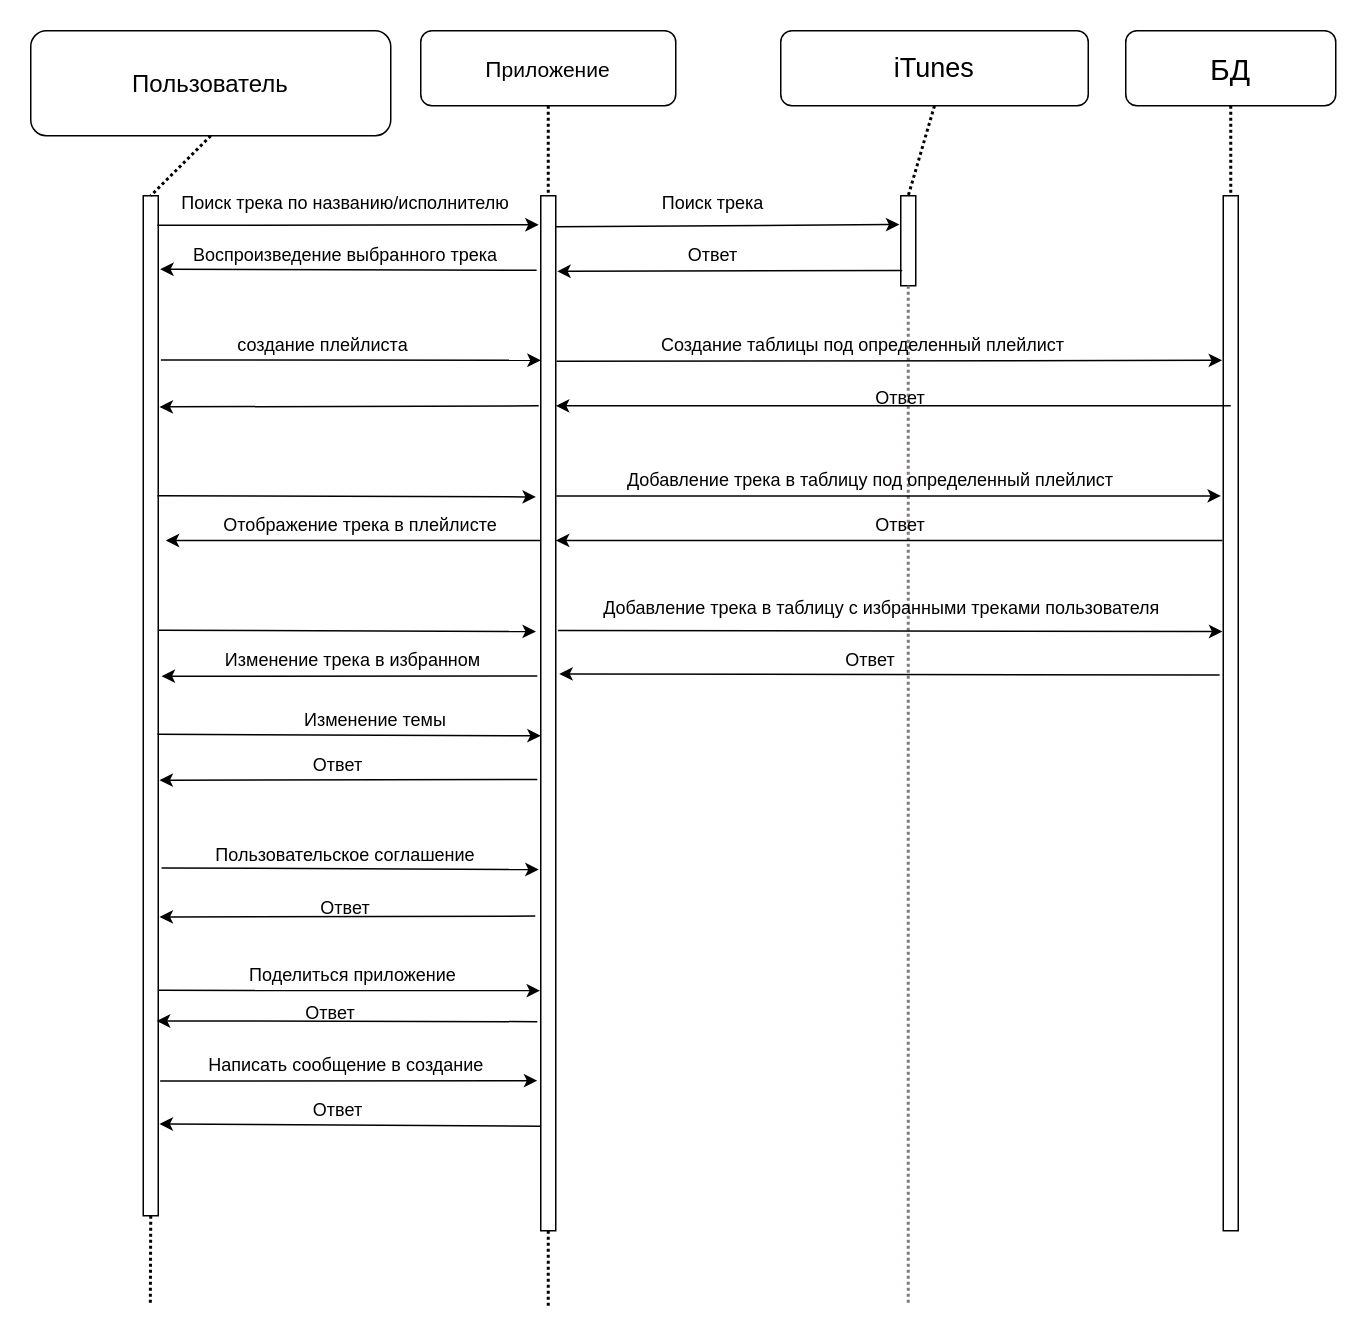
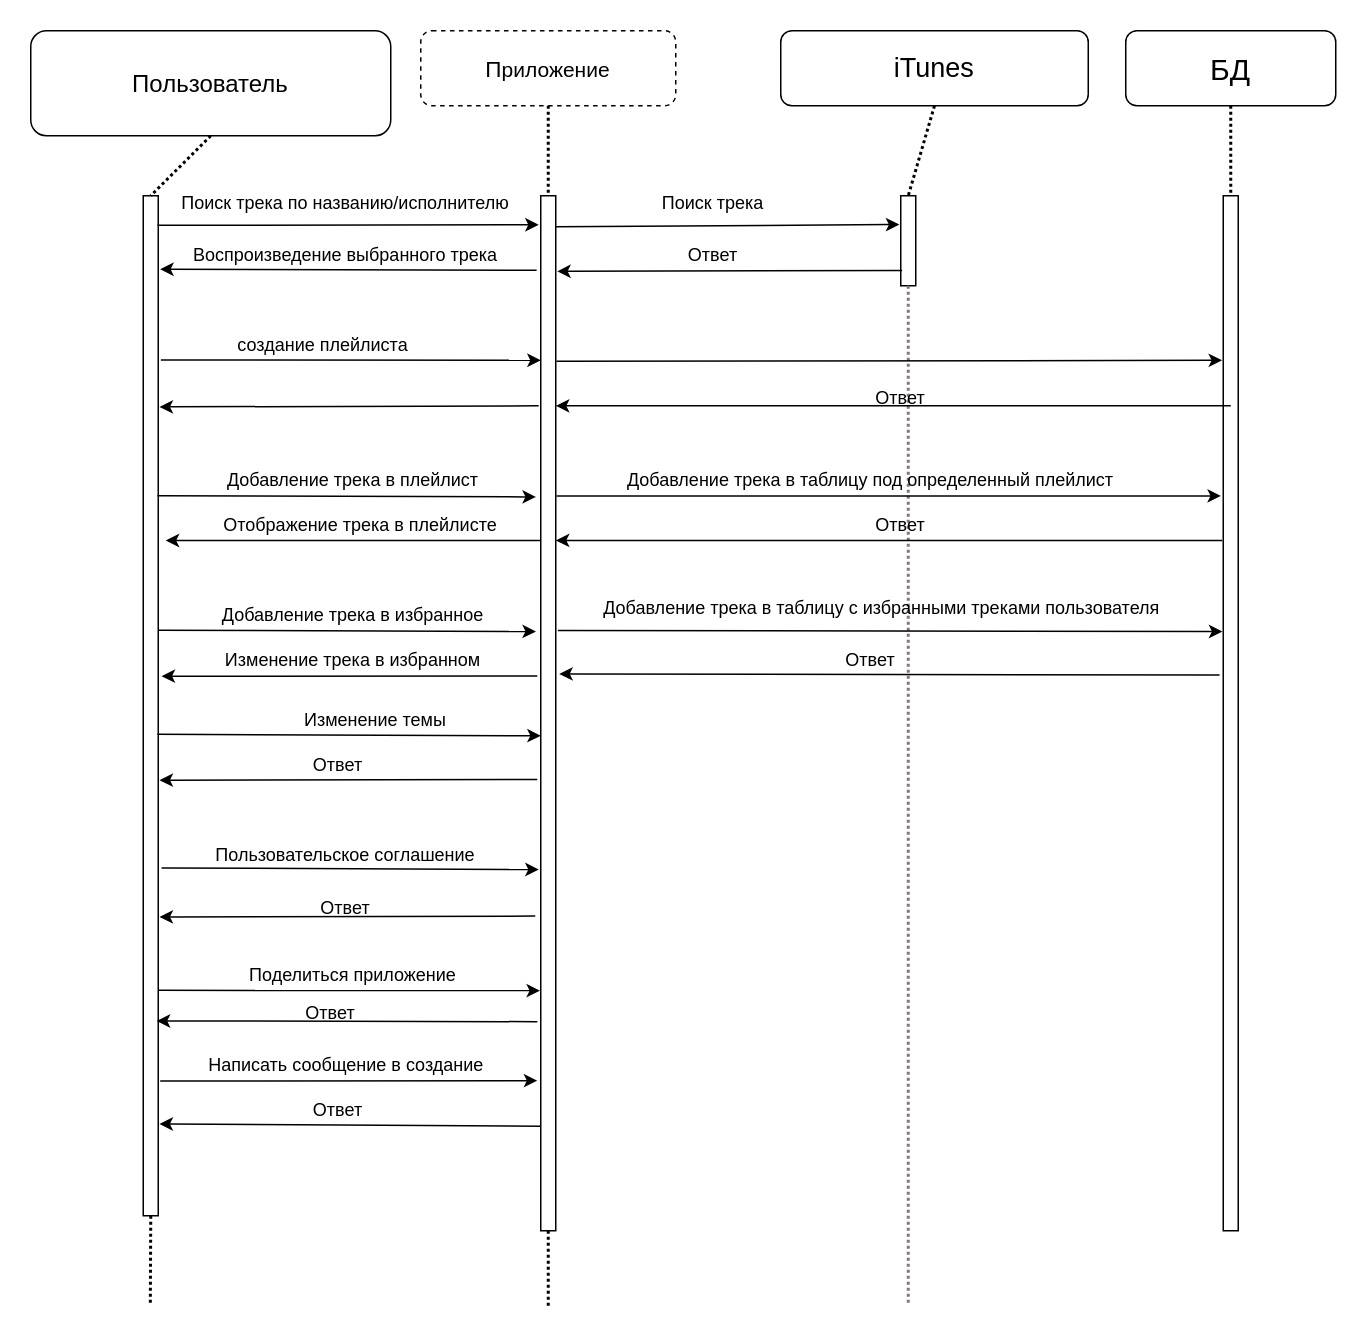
(548, 68) -> (548, 68)
(863, 346) -> none
none -> (353, 481)
none -> (353, 616)
